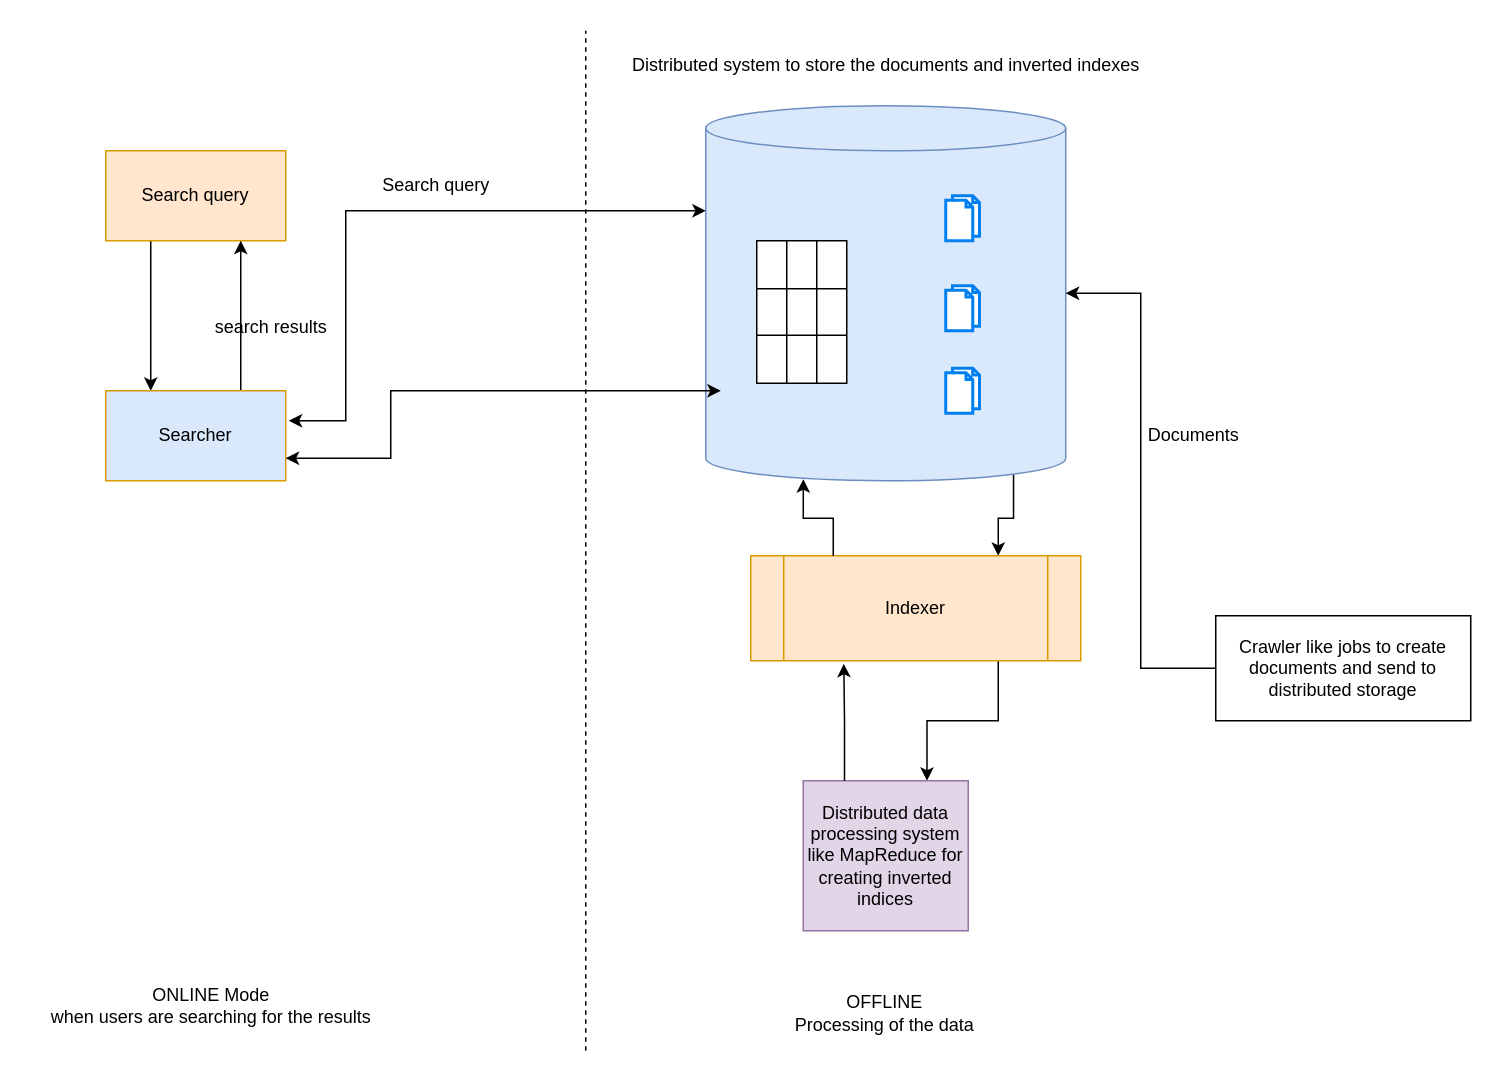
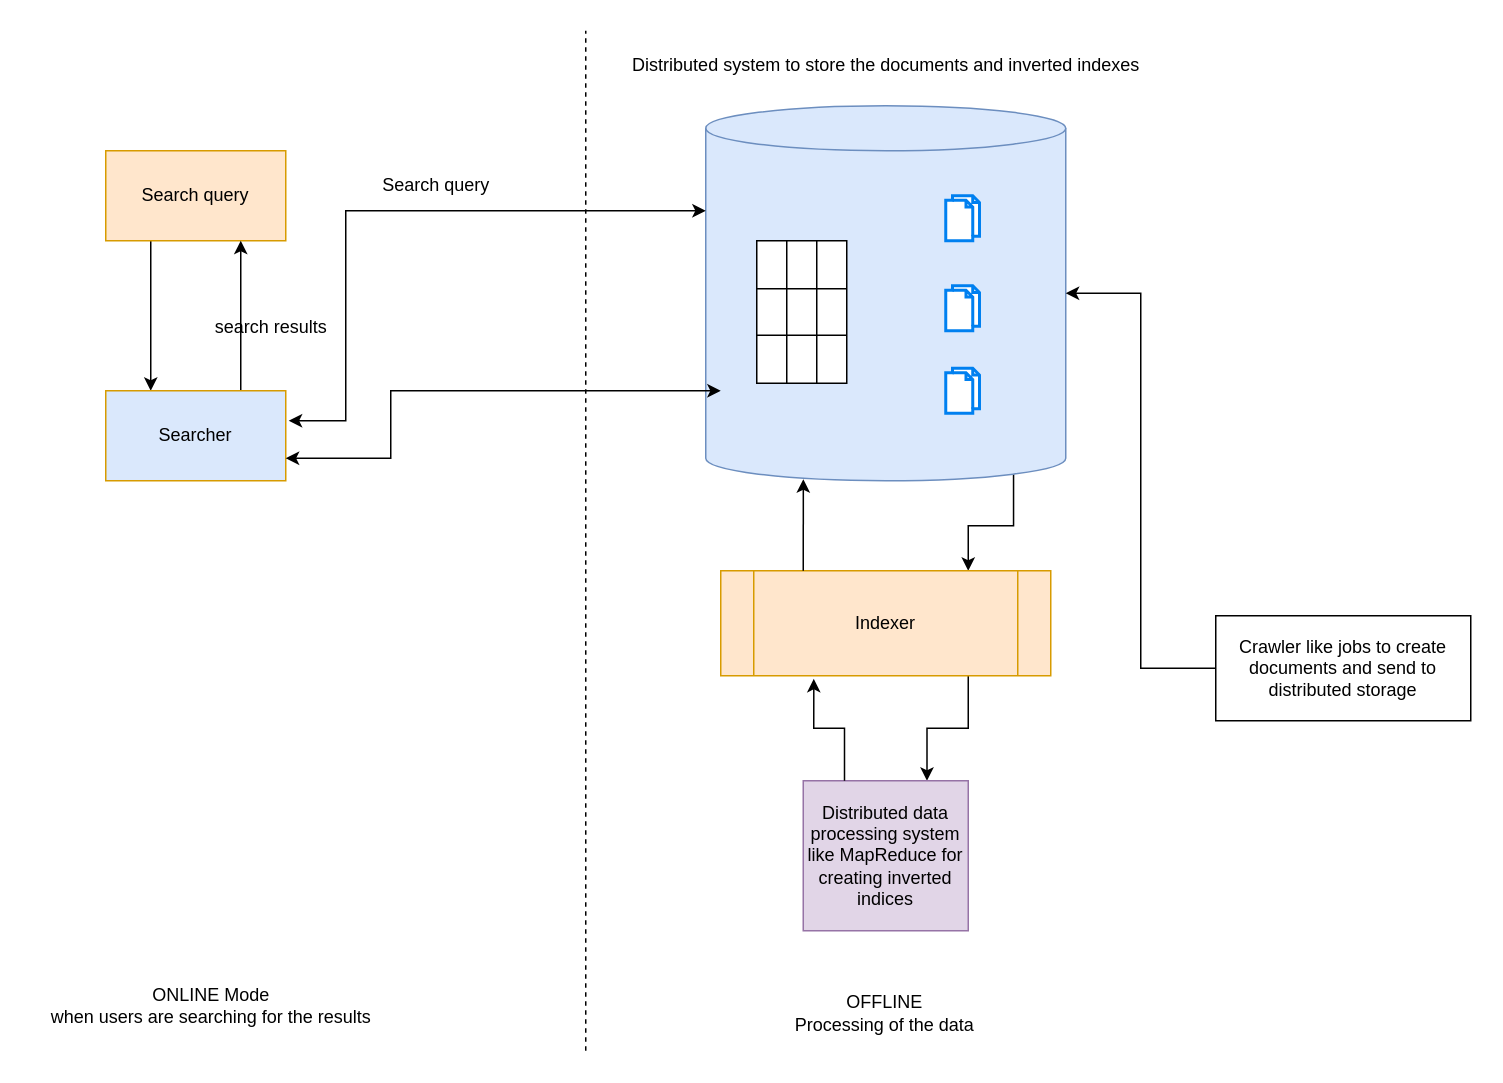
(1193, 436) -> none
(916, 608) -> (886, 623)
